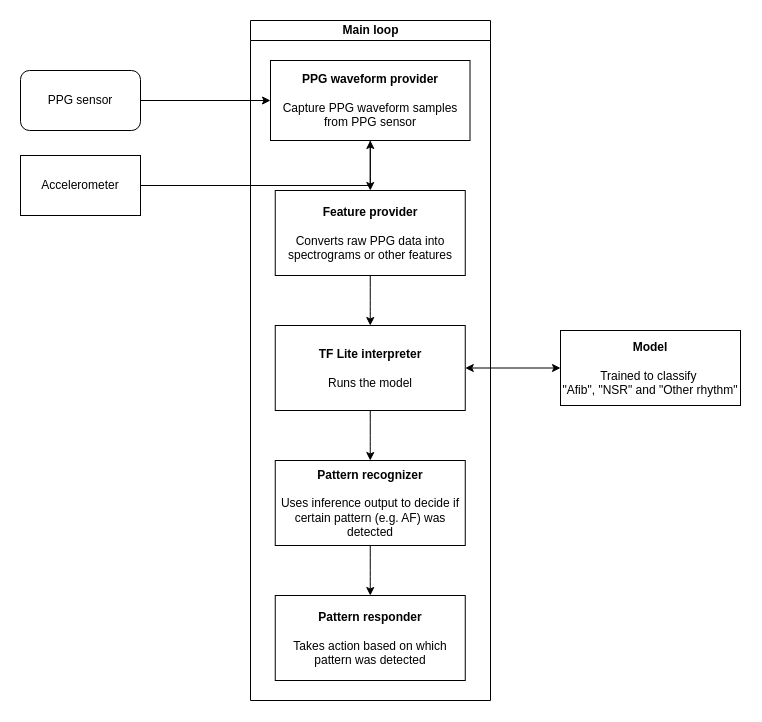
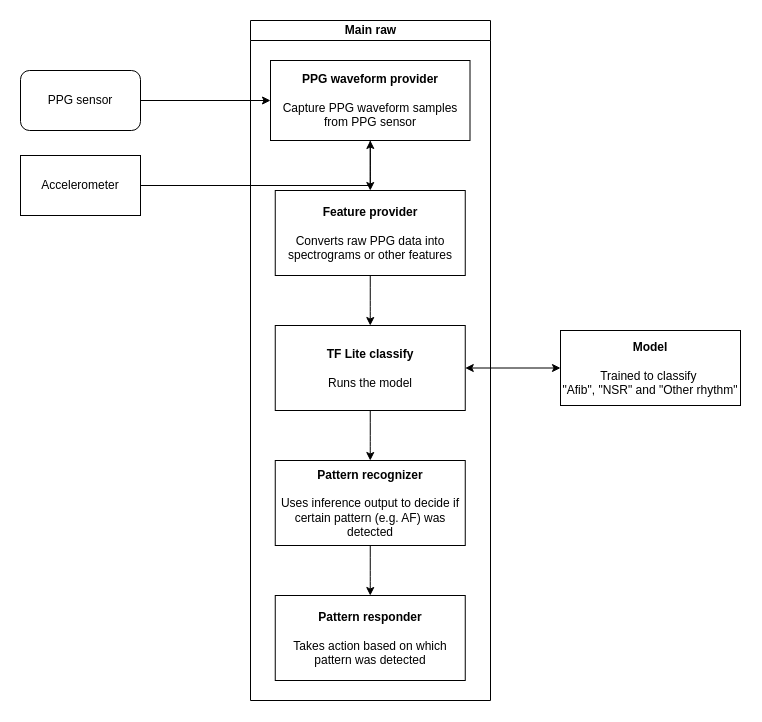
(371, 31) -> (371, 31)
(371, 369) -> (371, 369)
